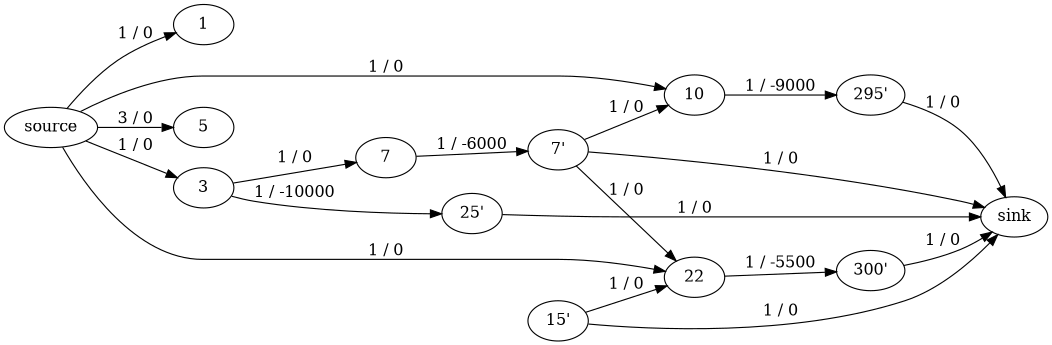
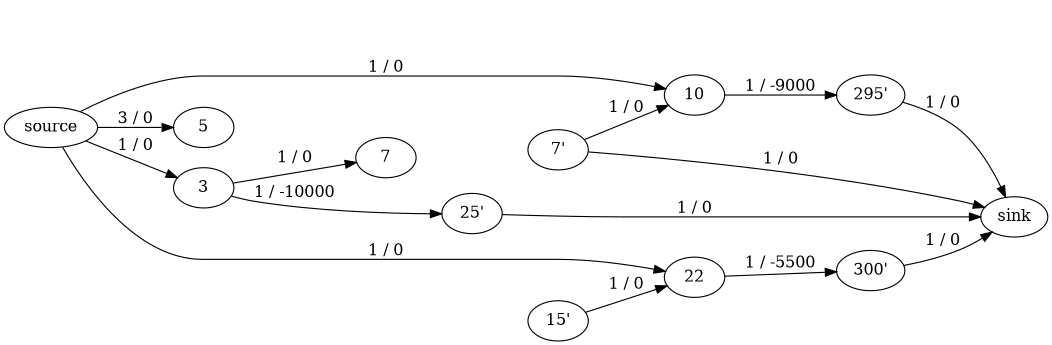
(204, 25) -> none
(466, 154) -> none
(622, 210) -> none
(799, 322) -> none
